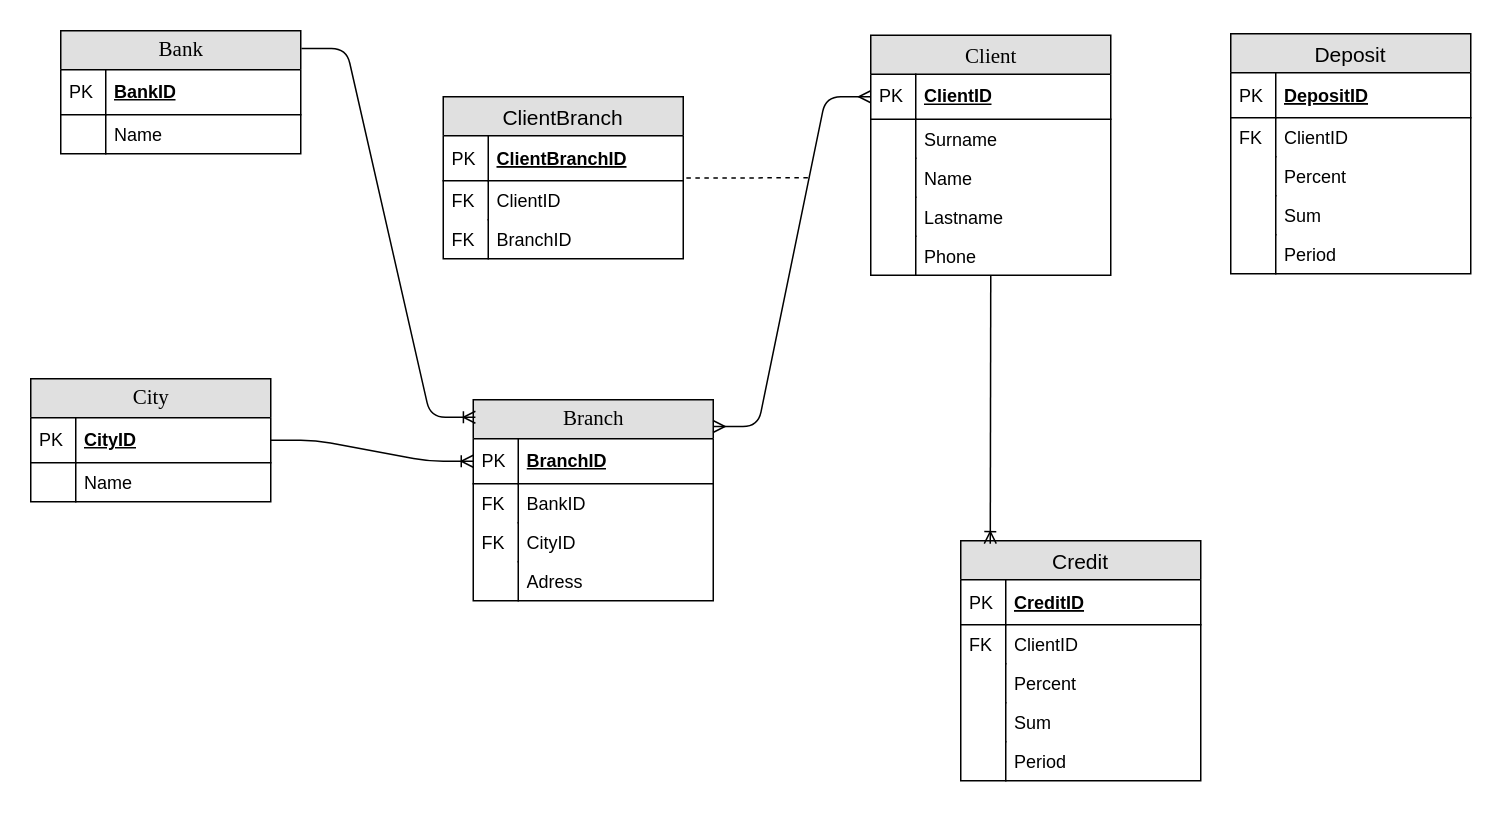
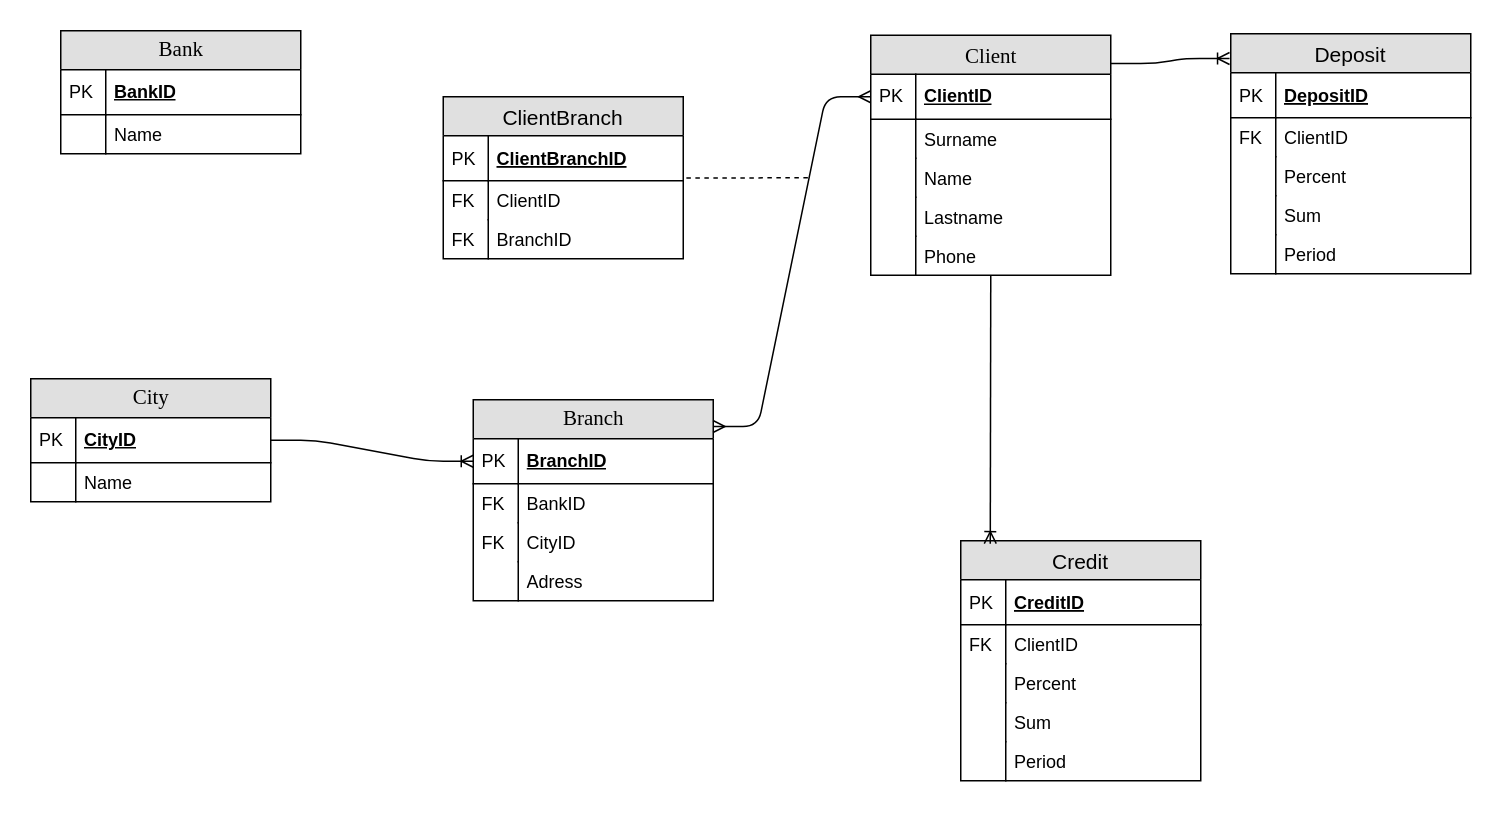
none -> (1171, 61)
(388, 233) -> none
